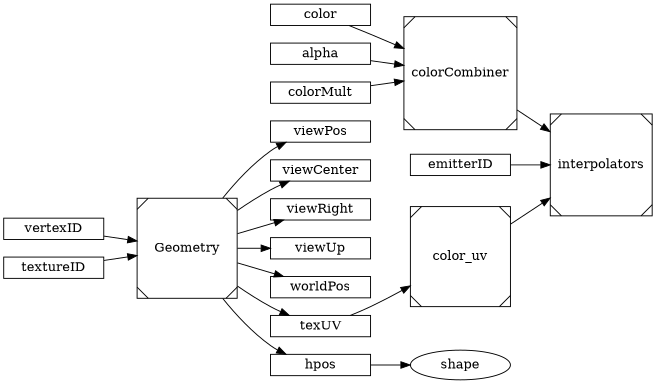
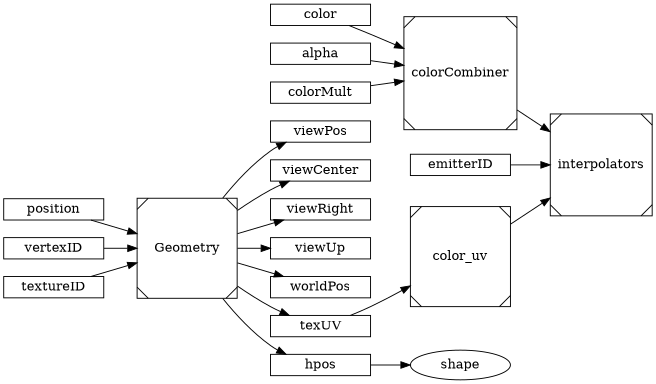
none -> (54, 209)
